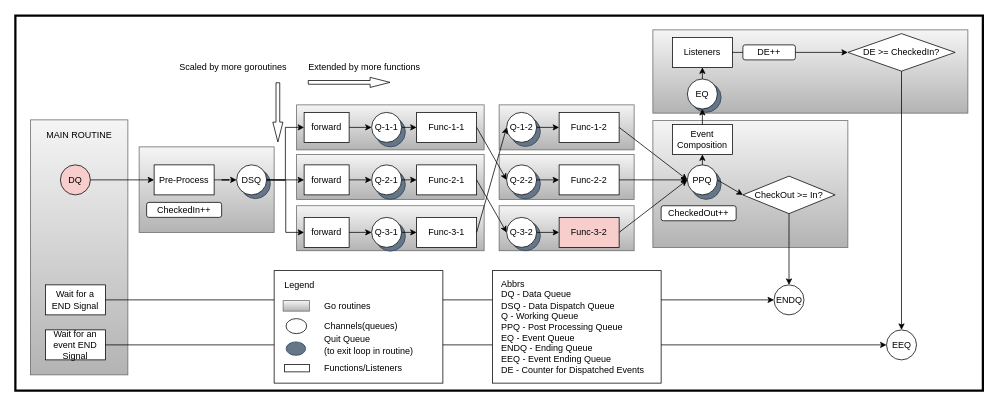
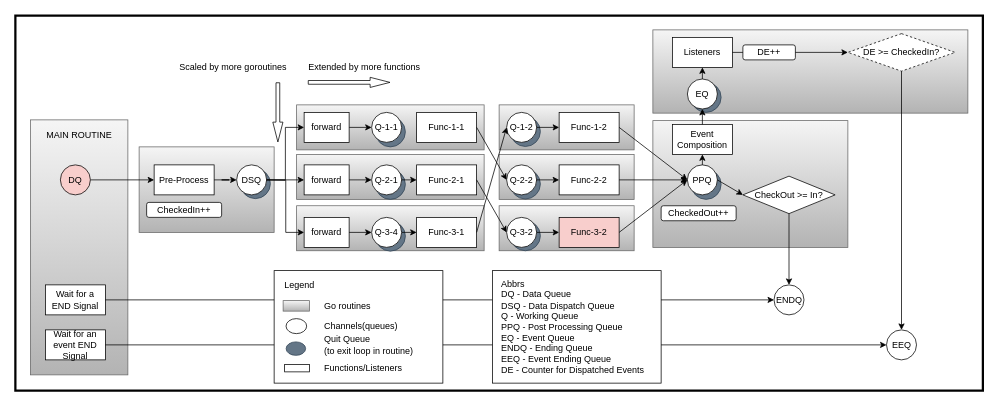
(902, 52) -> (902, 52)
(407, 127) -> none
(387, 232) -> (387, 232)
